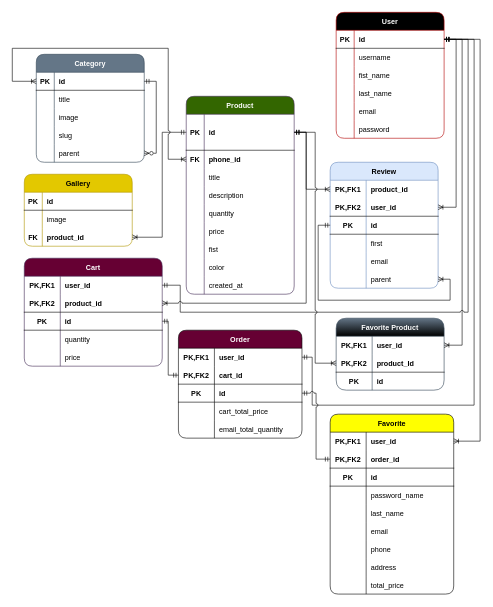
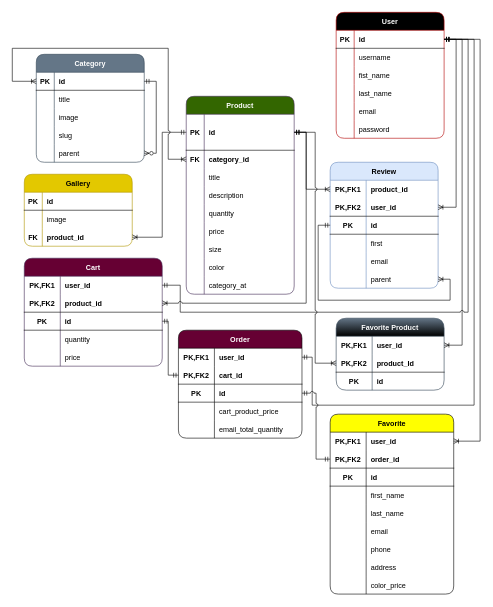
(224, 160) -> (230, 160)
(216, 250) -> (216, 250)
(229, 286) -> (231, 286)
(249, 412) -> (254, 412)
(397, 496) -> (390, 496)
(391, 586) -> (391, 586)
